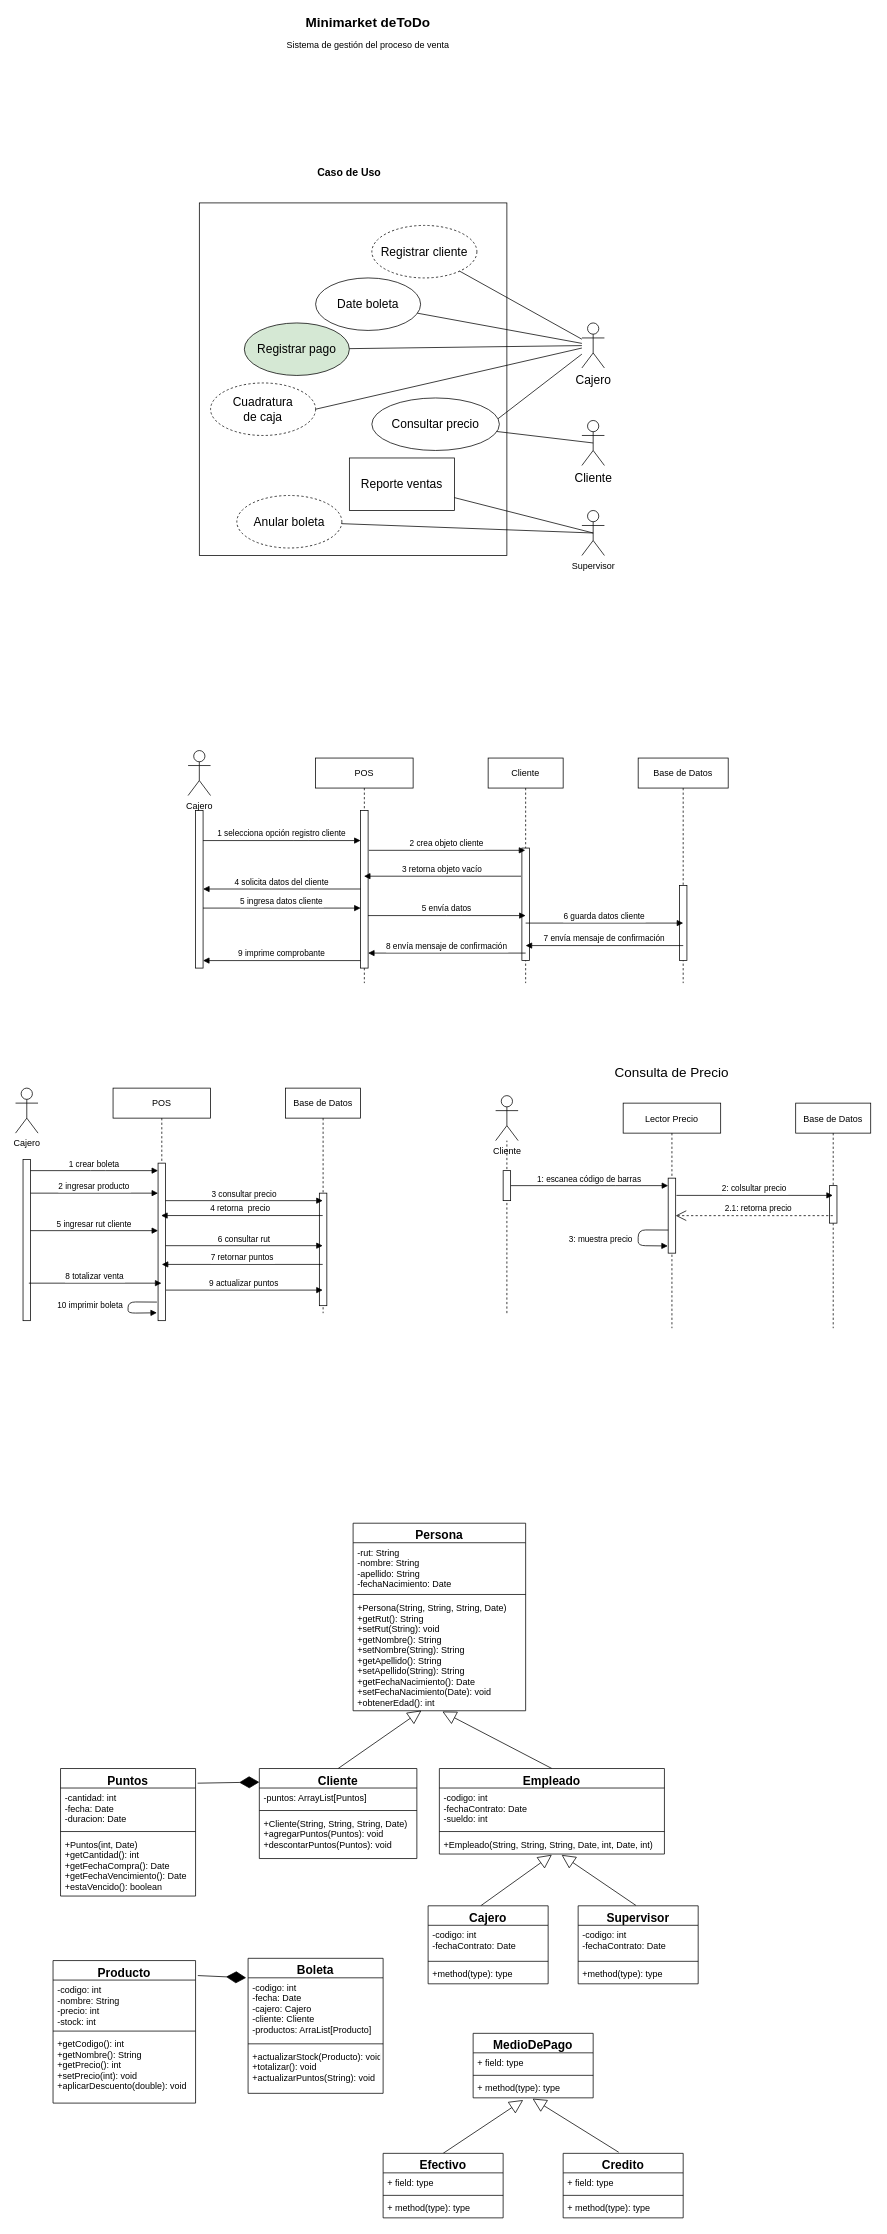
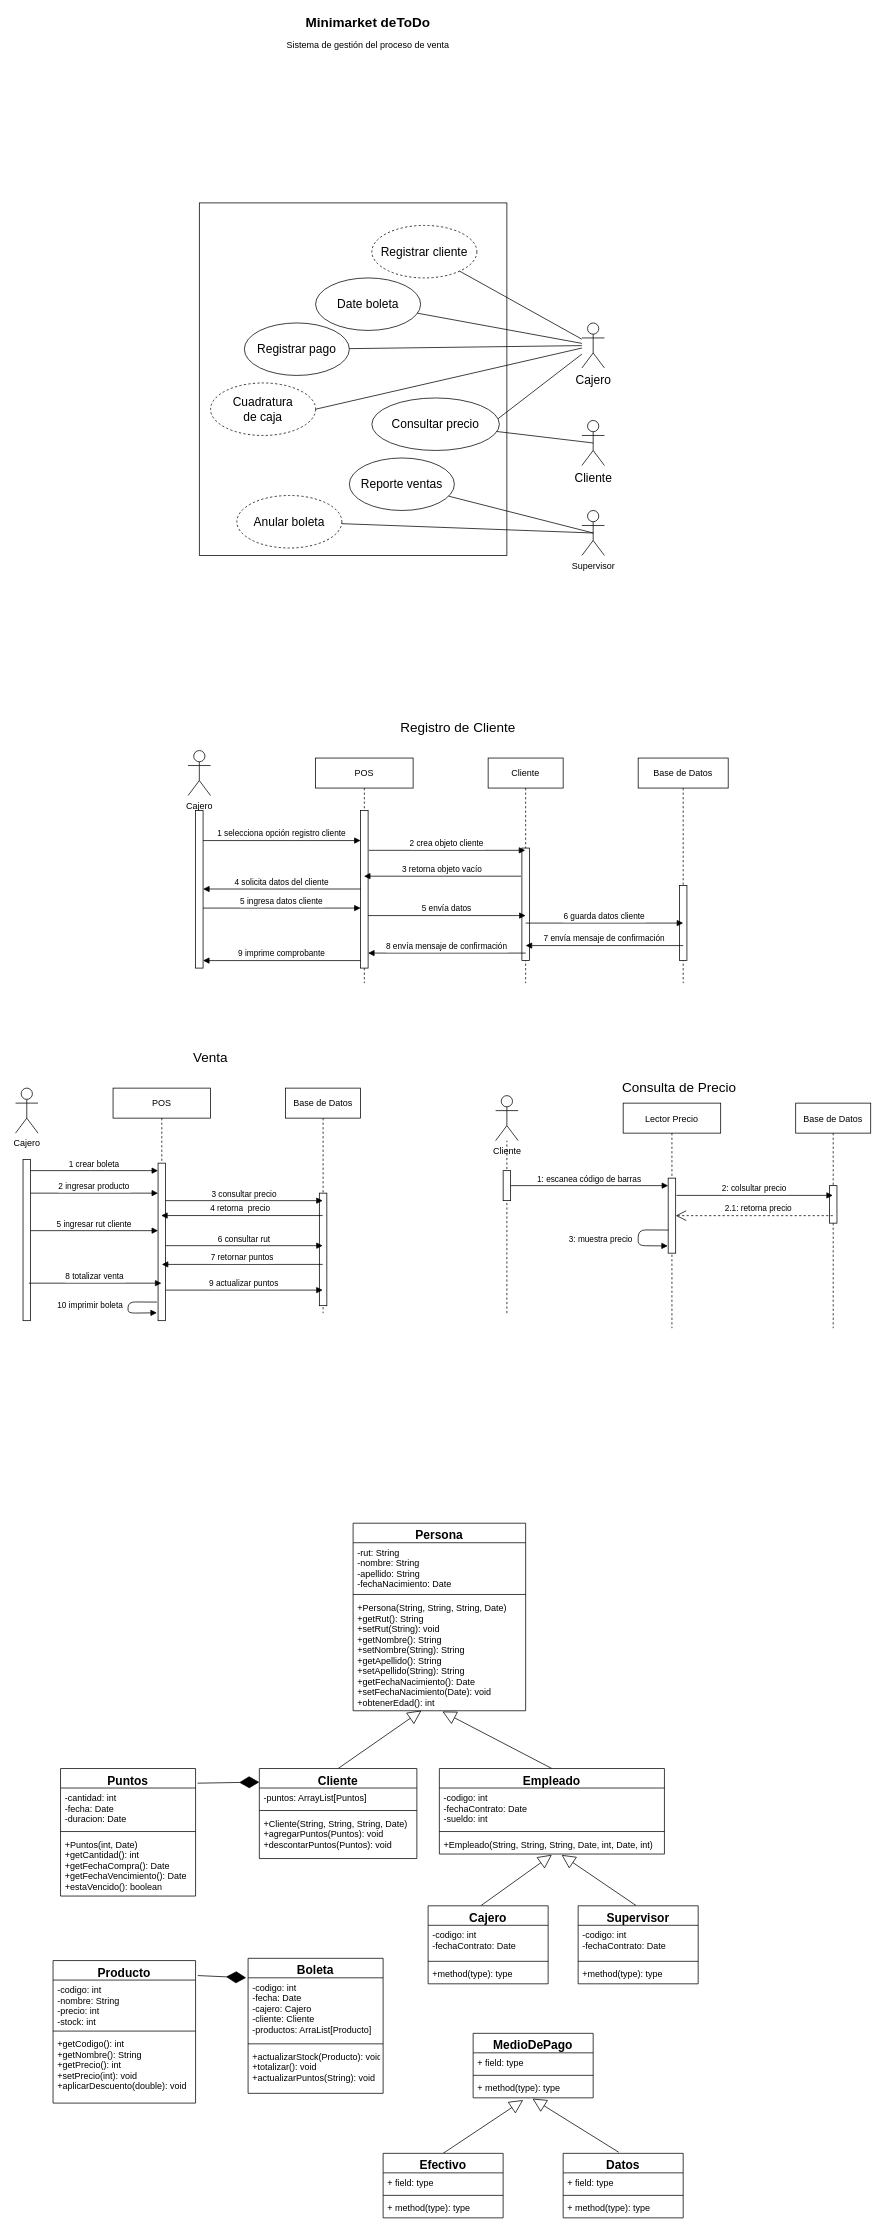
(349, 173) -> none
(297, 349) -> (297, 349)
(402, 484) -> (402, 484)
none -> (458, 728)
none -> (210, 1058)
(672, 1073) -> (679, 1088)
(623, 2165) -> (623, 2165)
